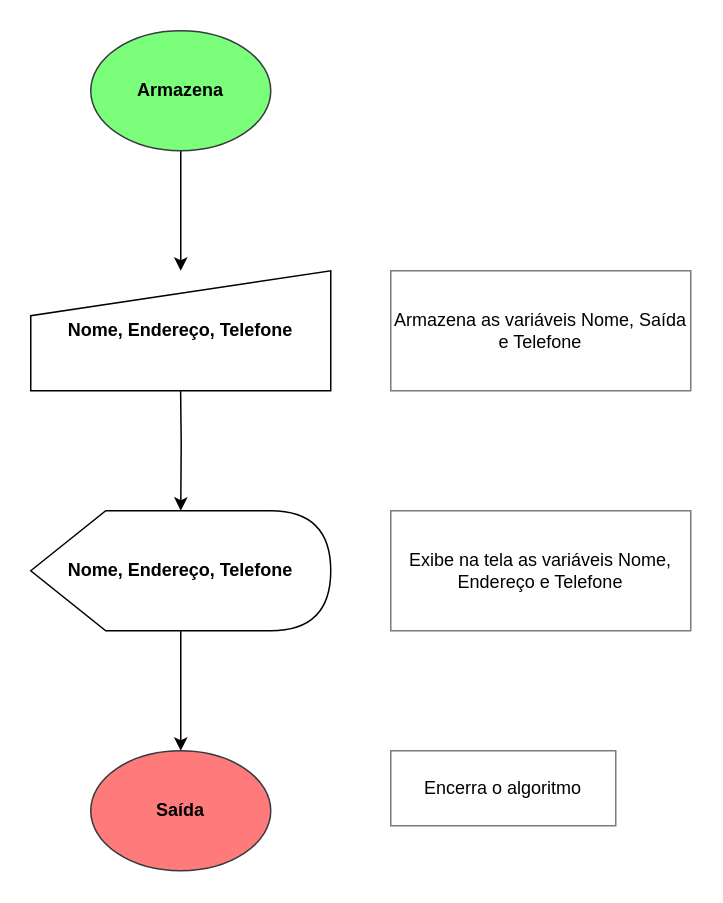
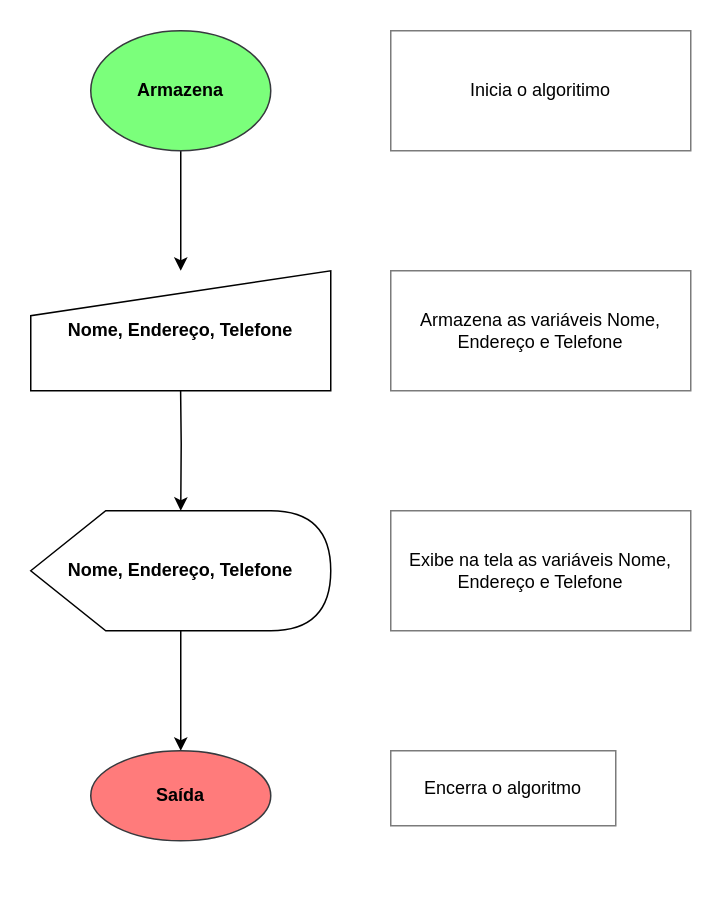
none -> (541, 91)
(541, 331) -> (541, 331)
(181, 811) -> (181, 796)
